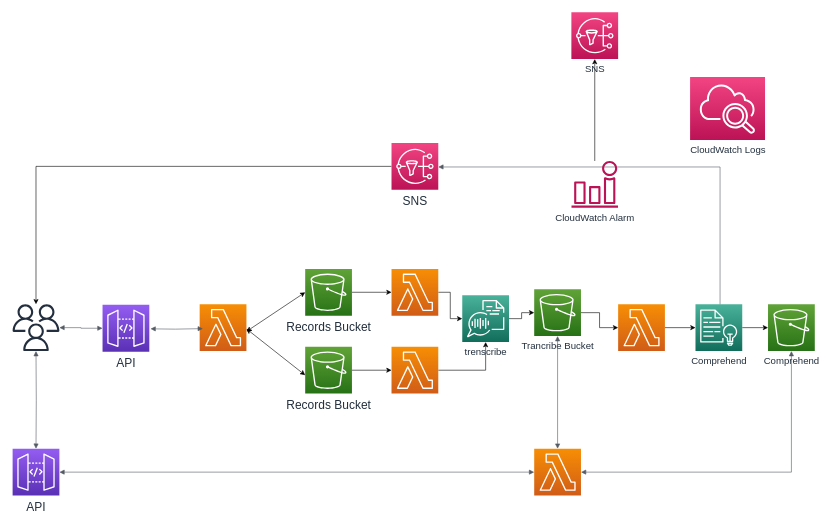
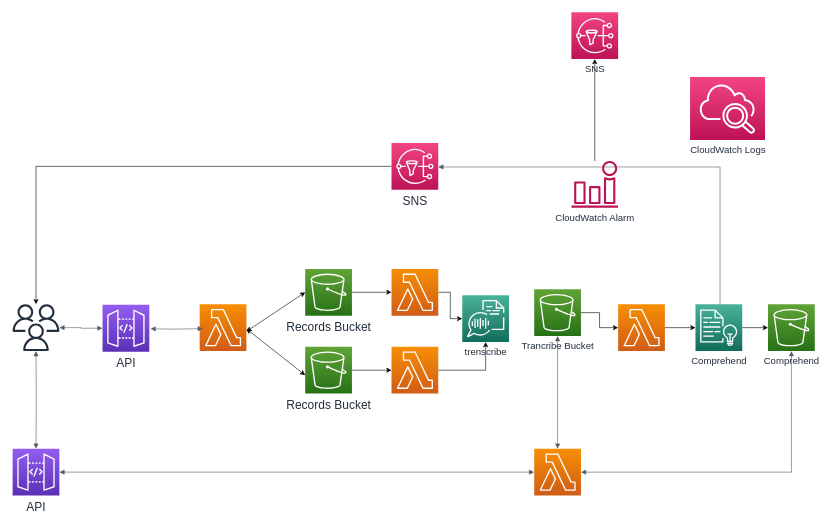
(522, 318) -> none
